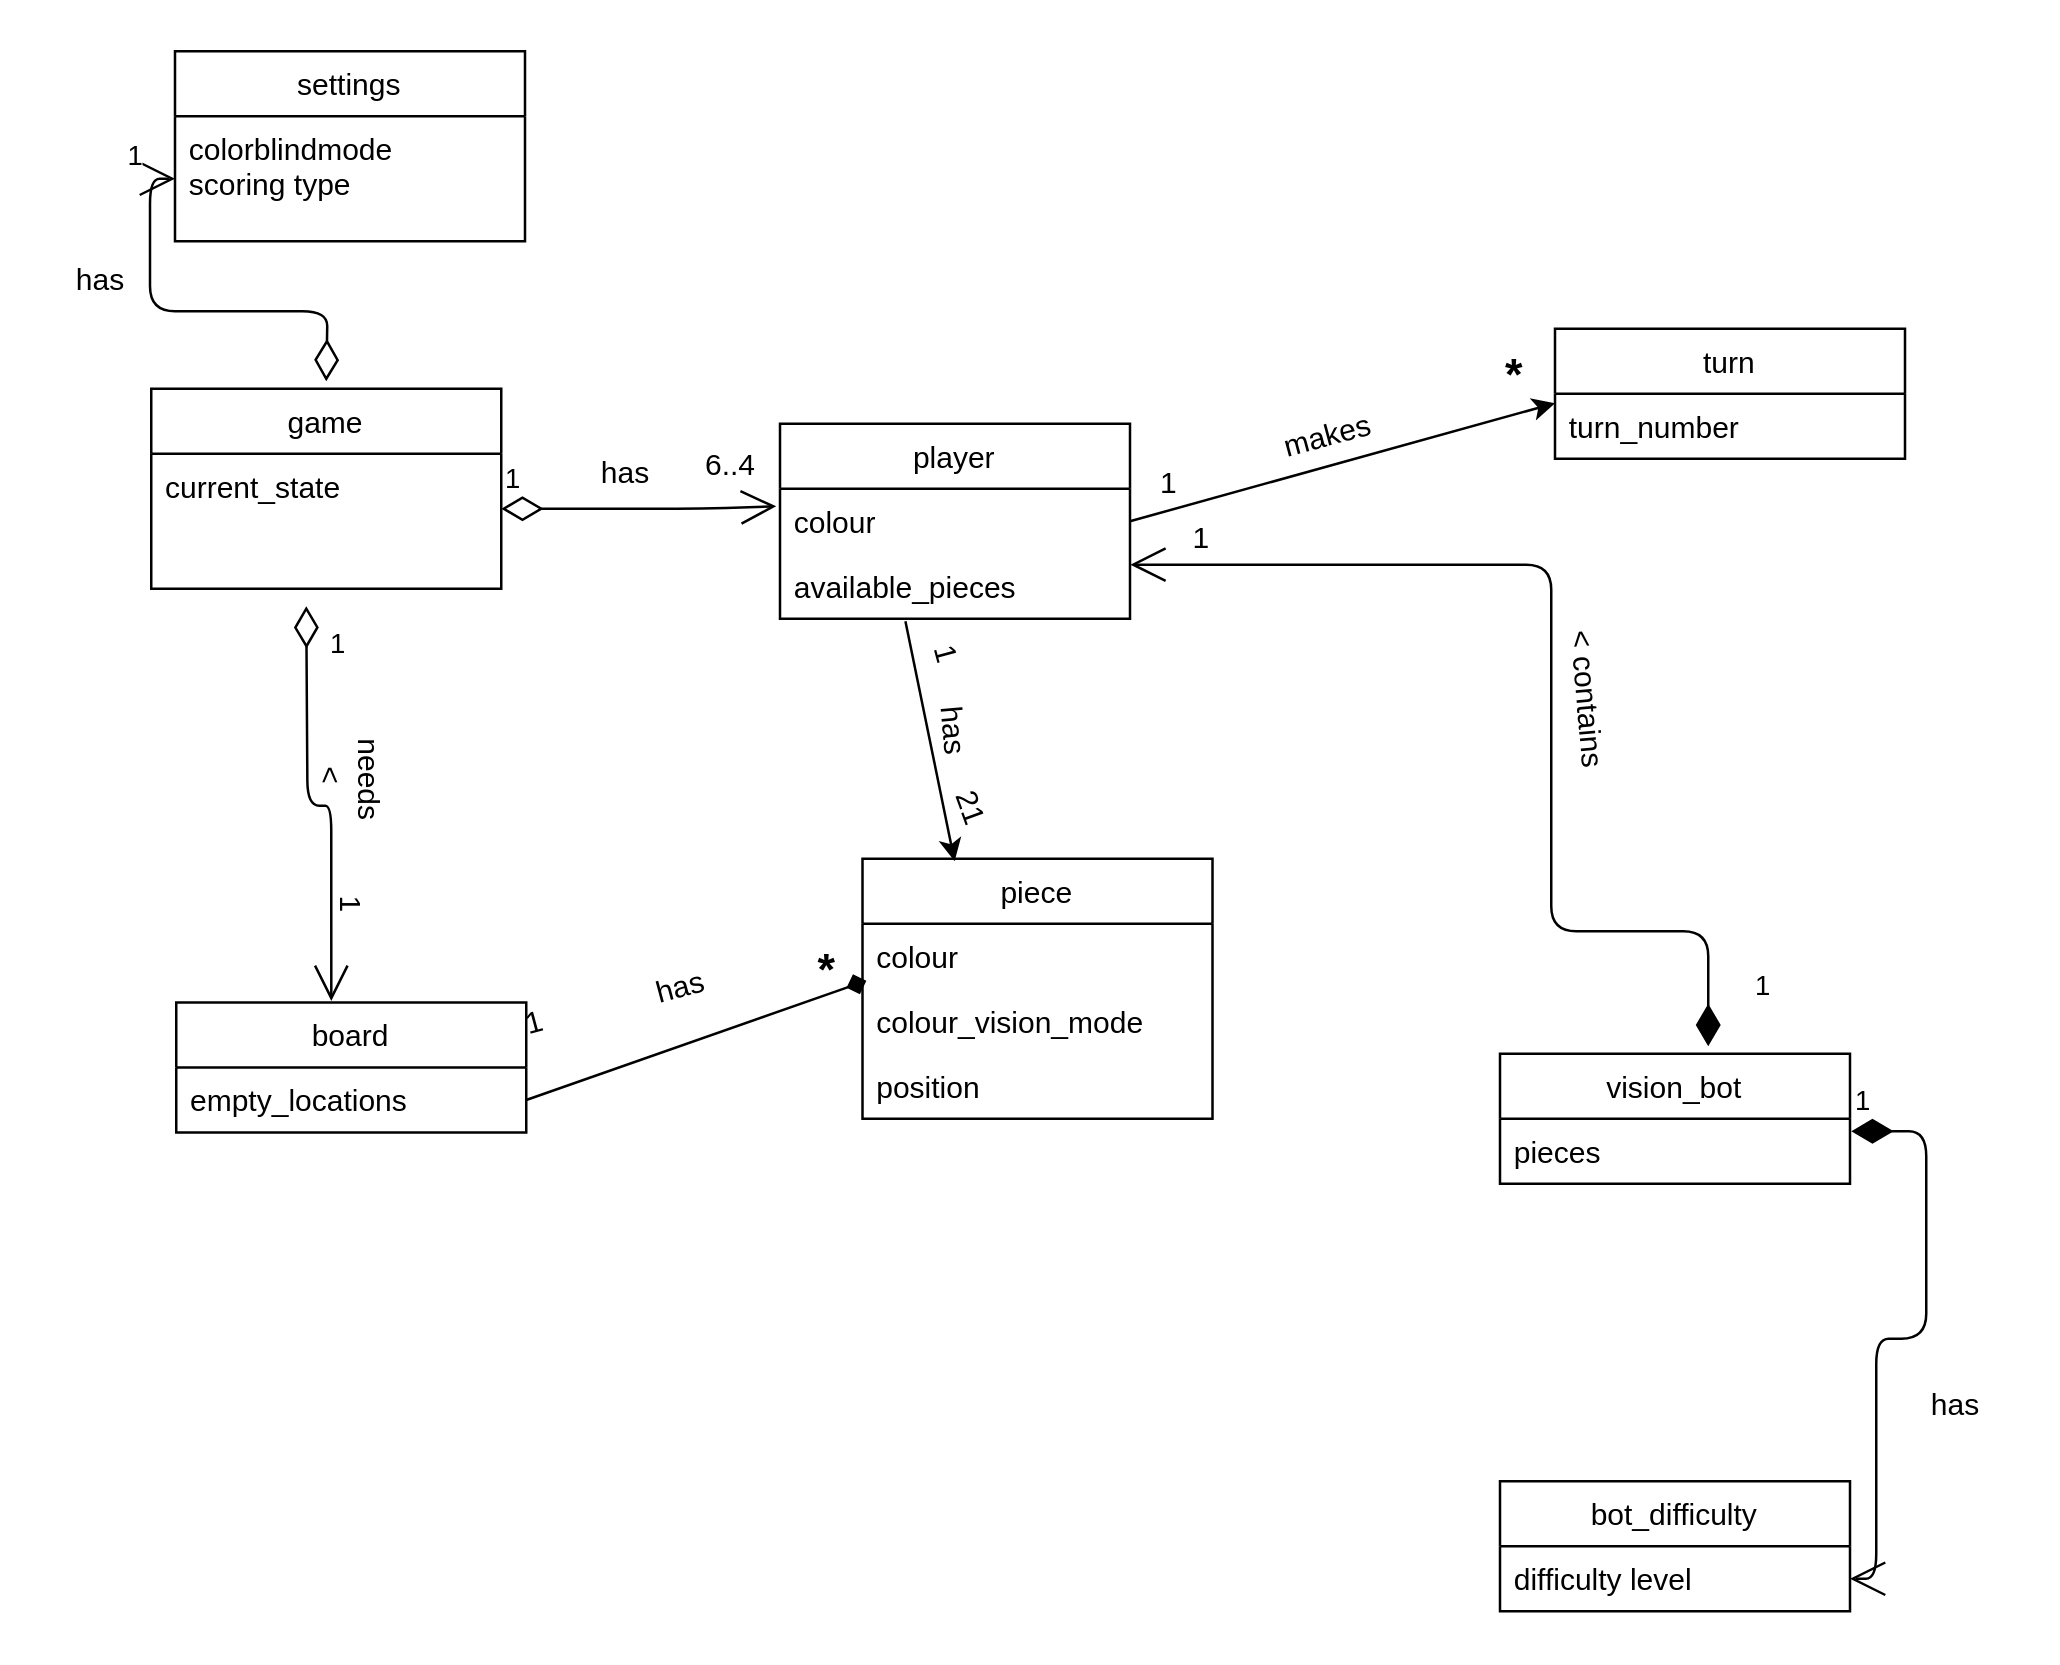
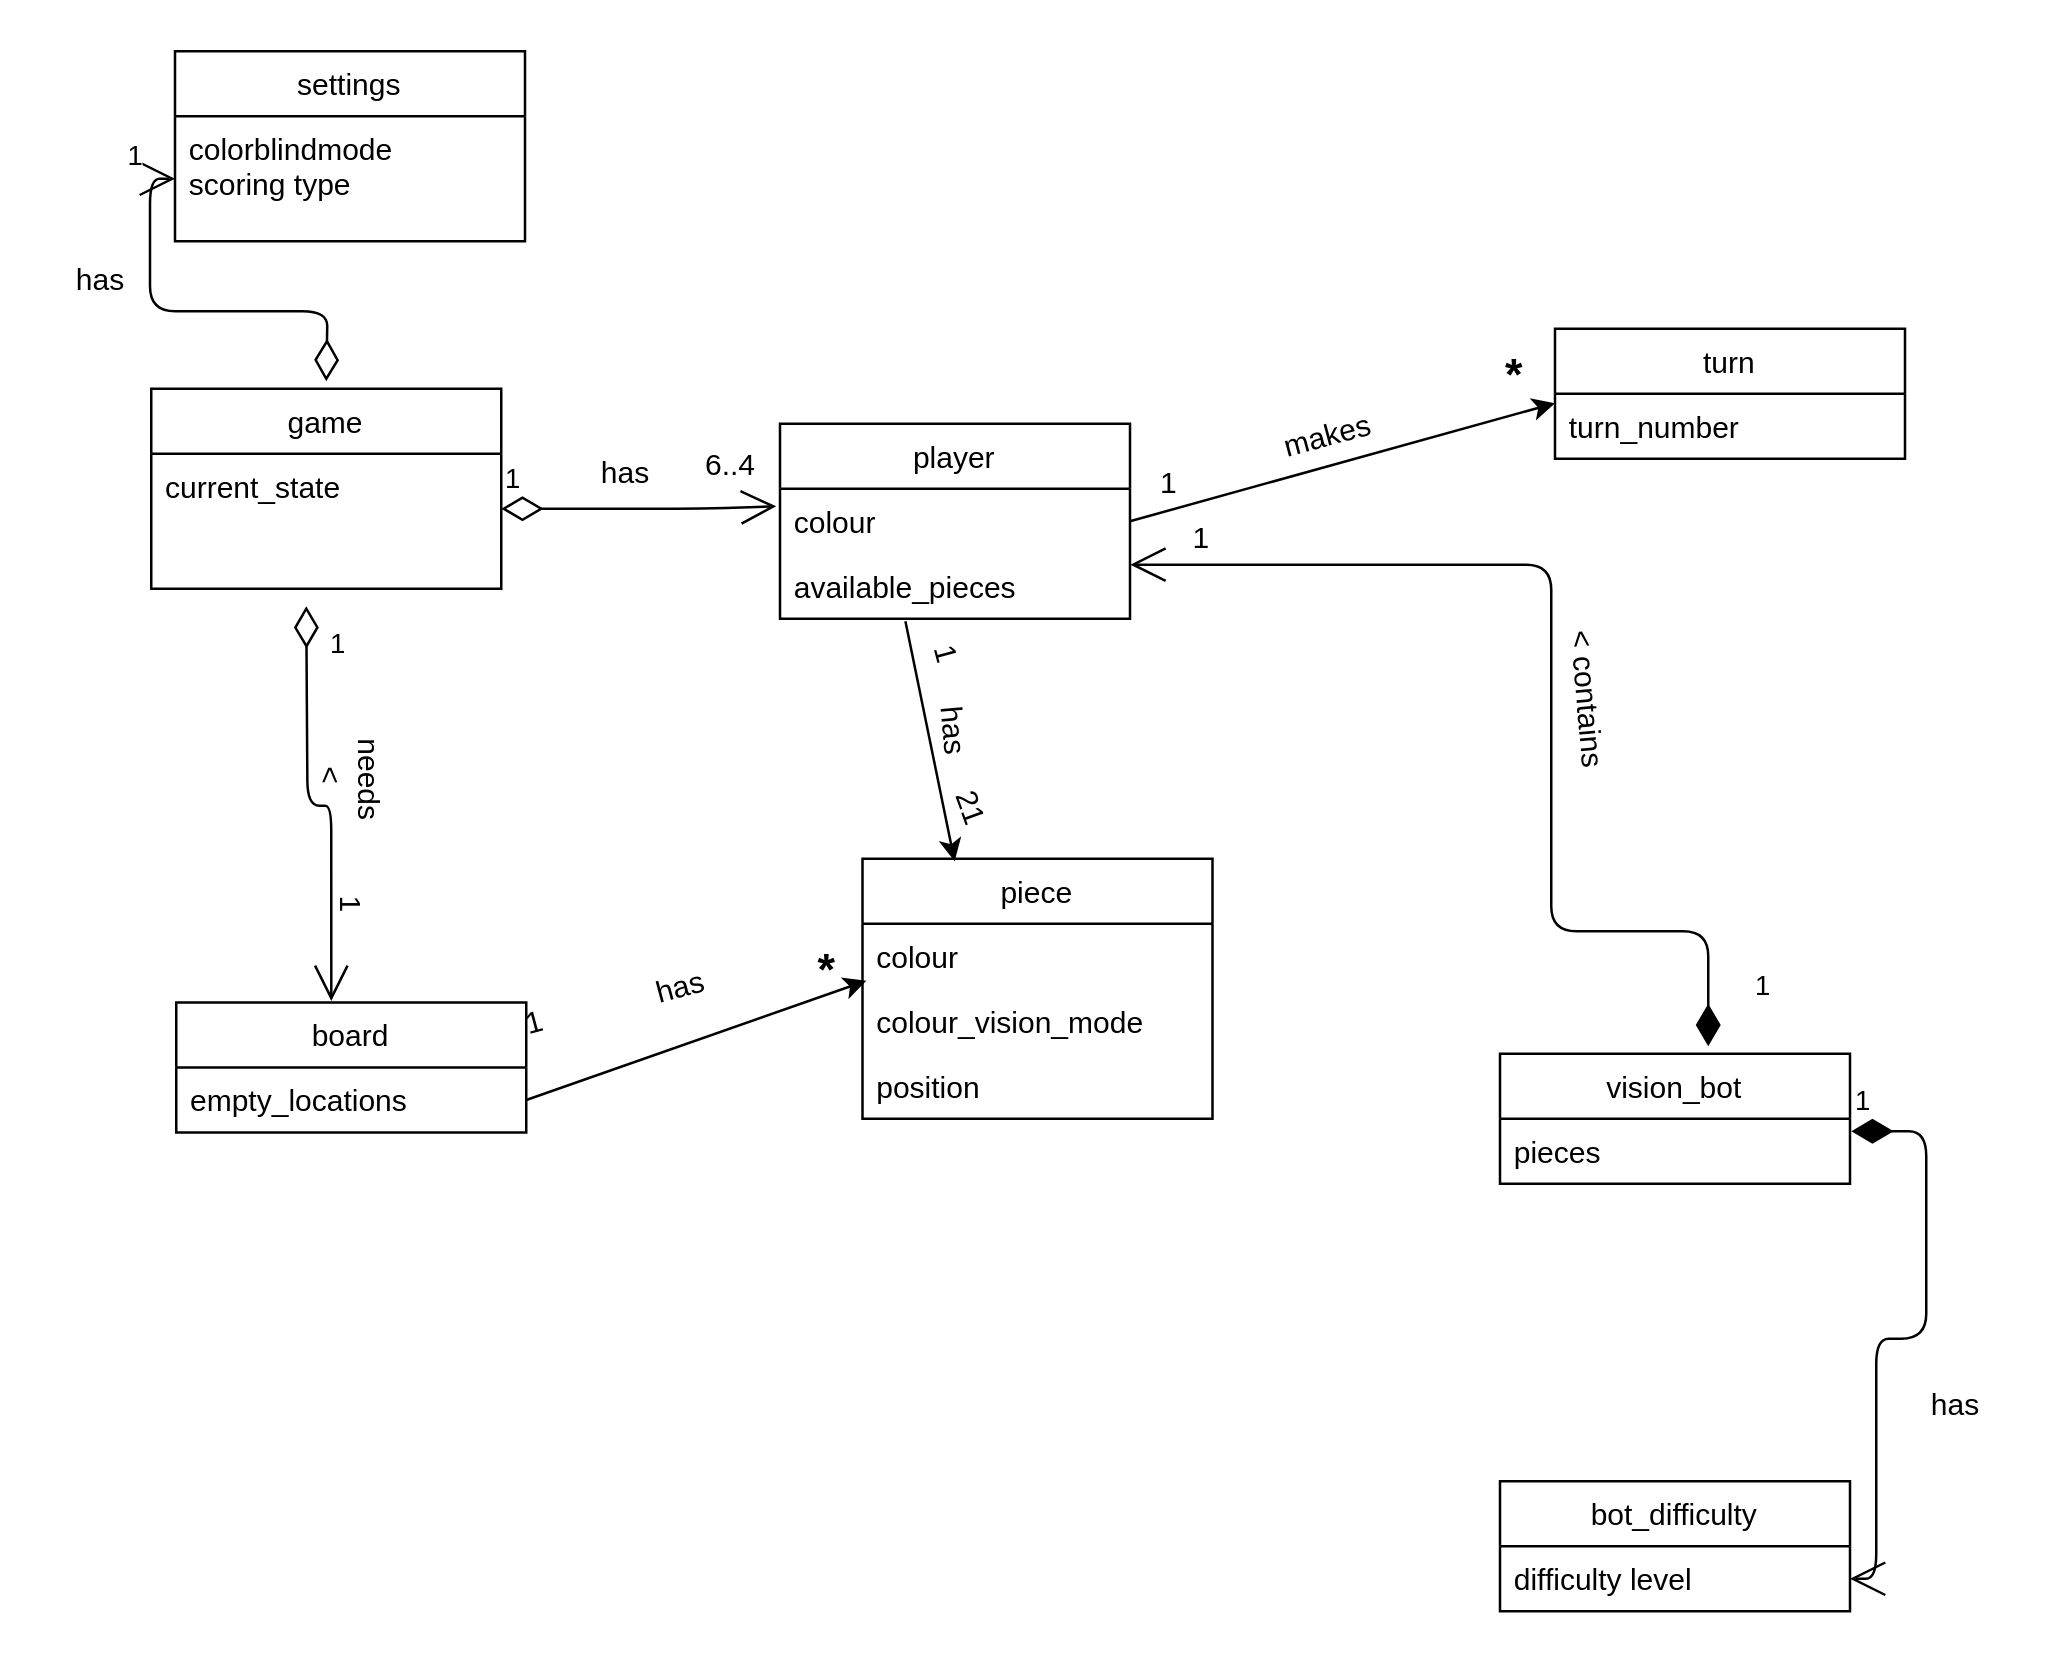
(847, 987) -> (848, 987)
